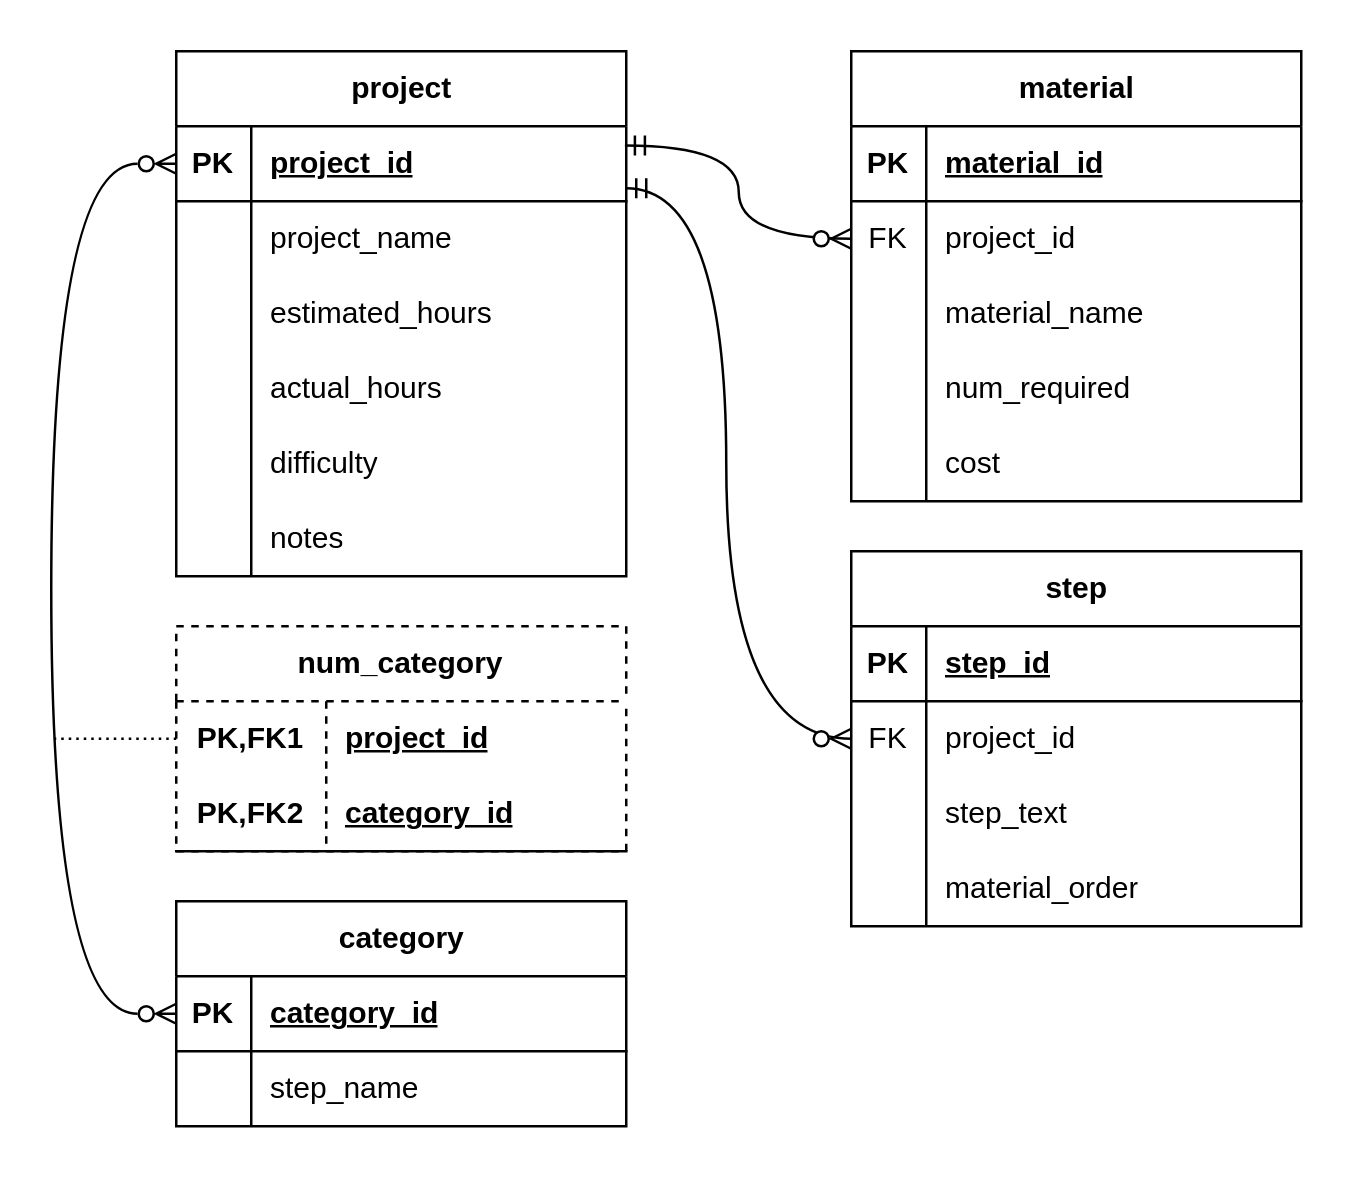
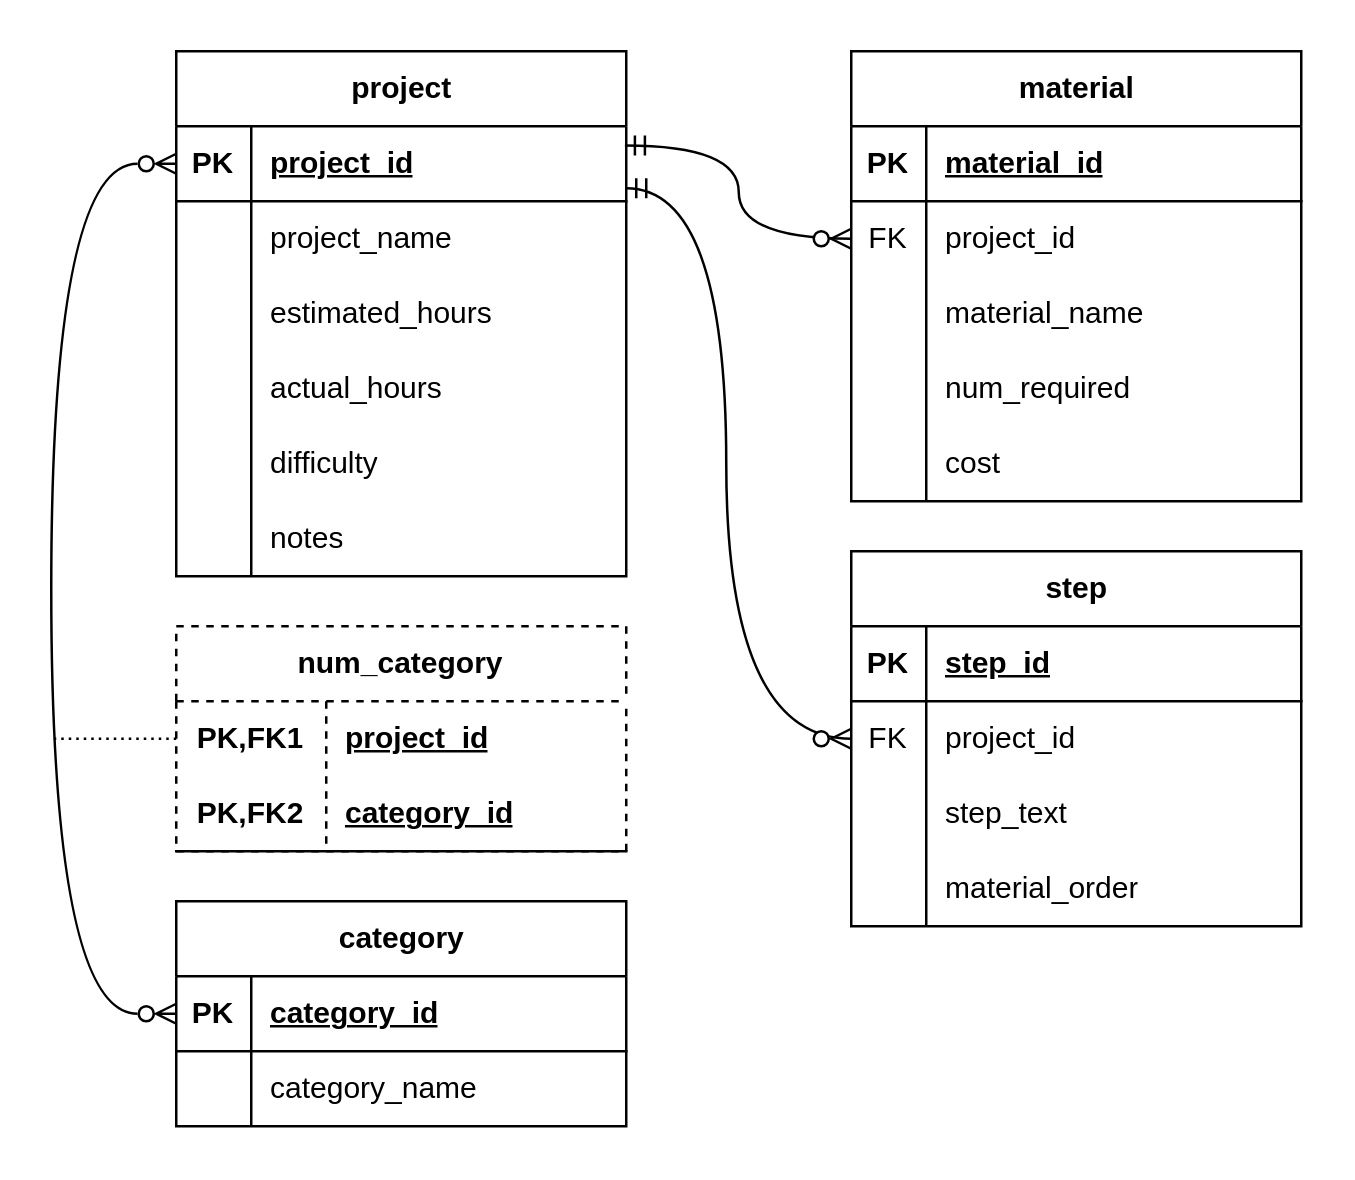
(347, 1089) -> (380, 1089)
